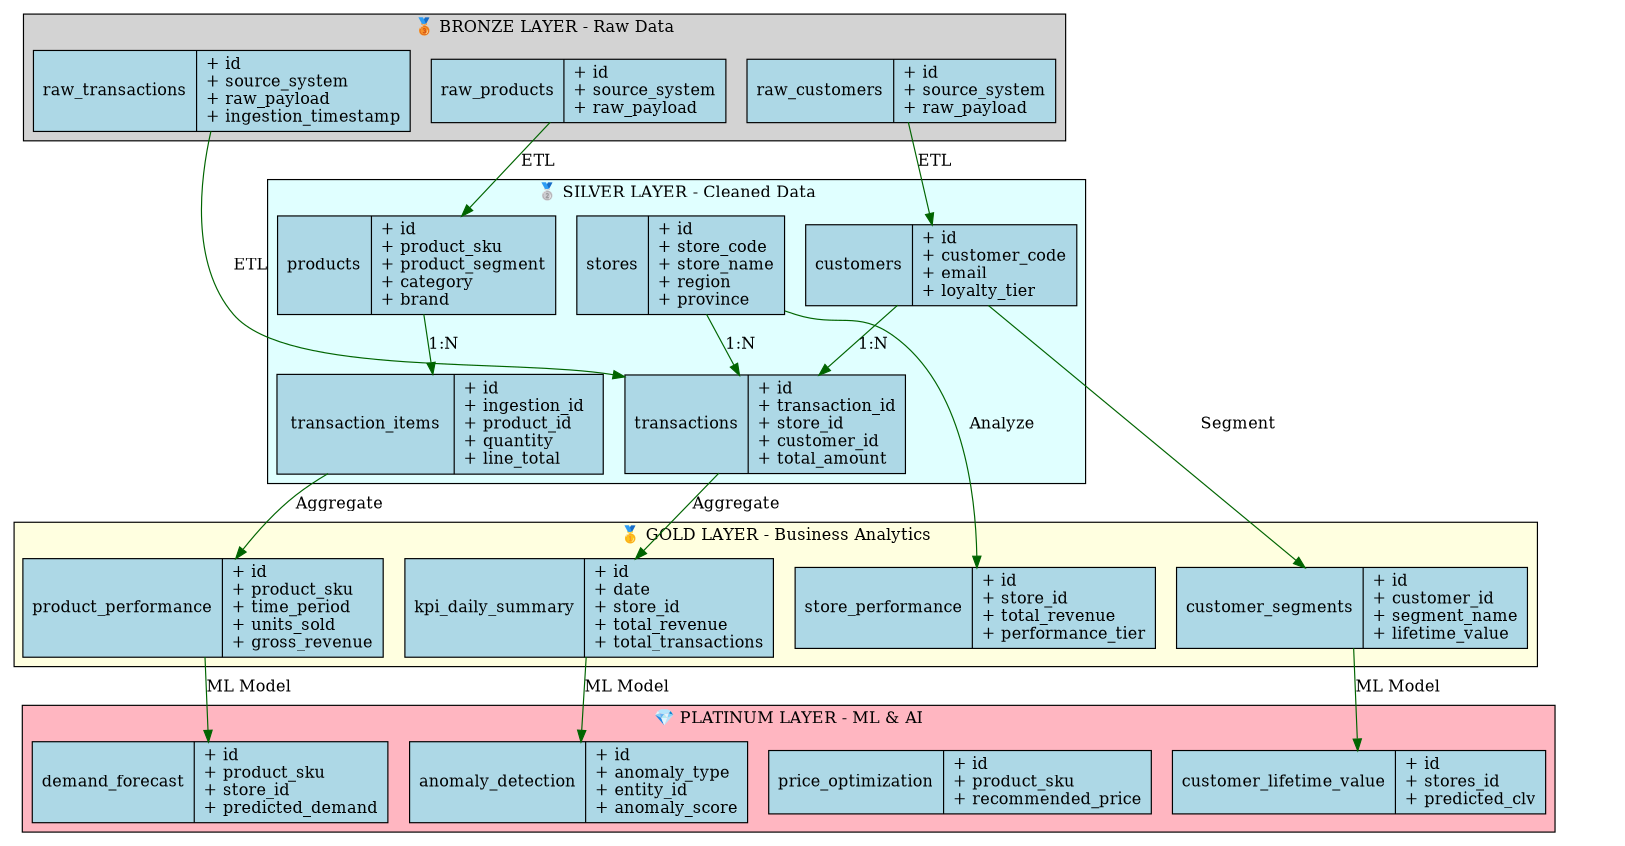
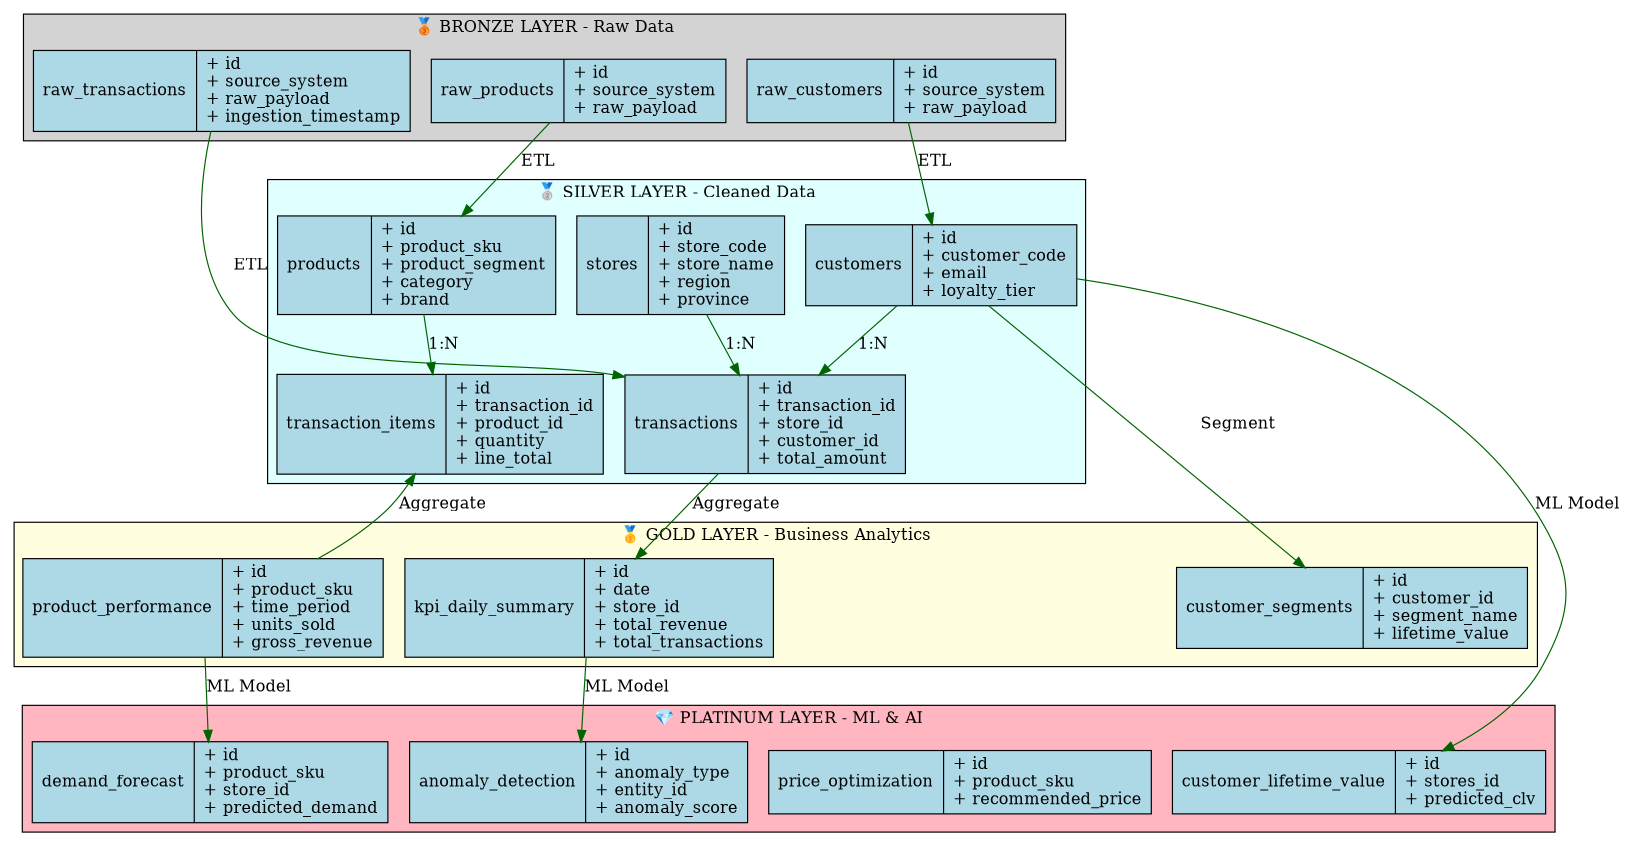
(524, 406) -> (525, 406)
(282, 507) -> (362, 530)
(975, 608) -> none
(1355, 693) -> (1454, 423)
